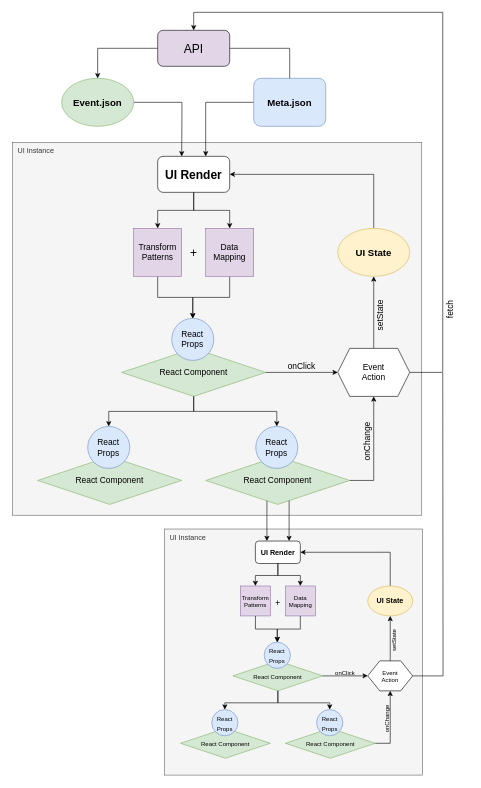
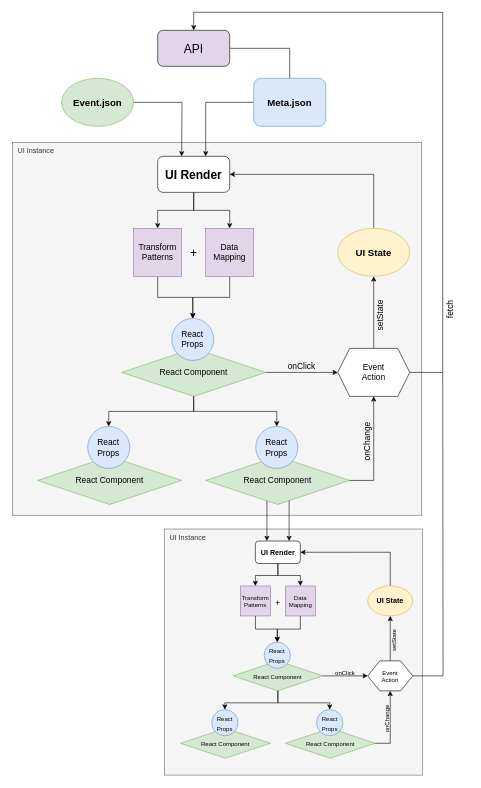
(98, 59) -> none
